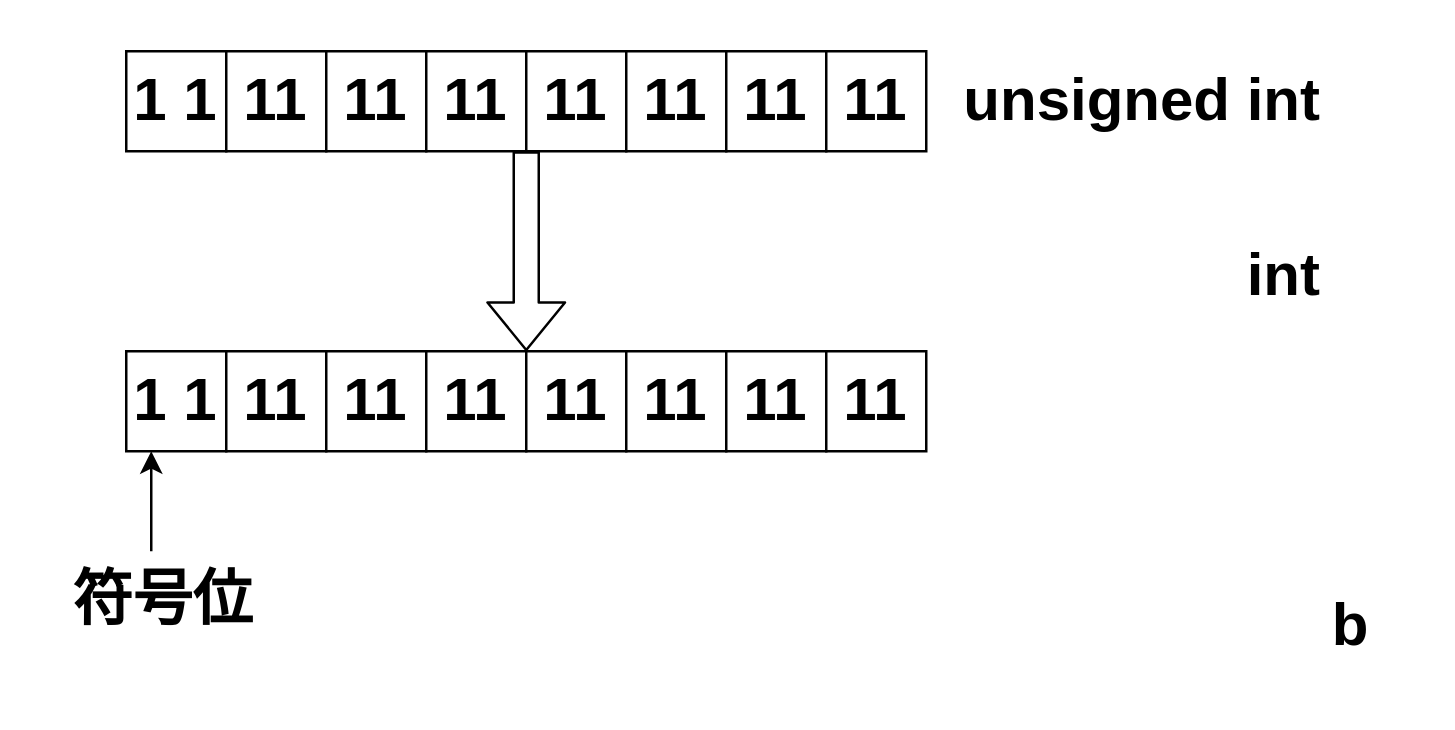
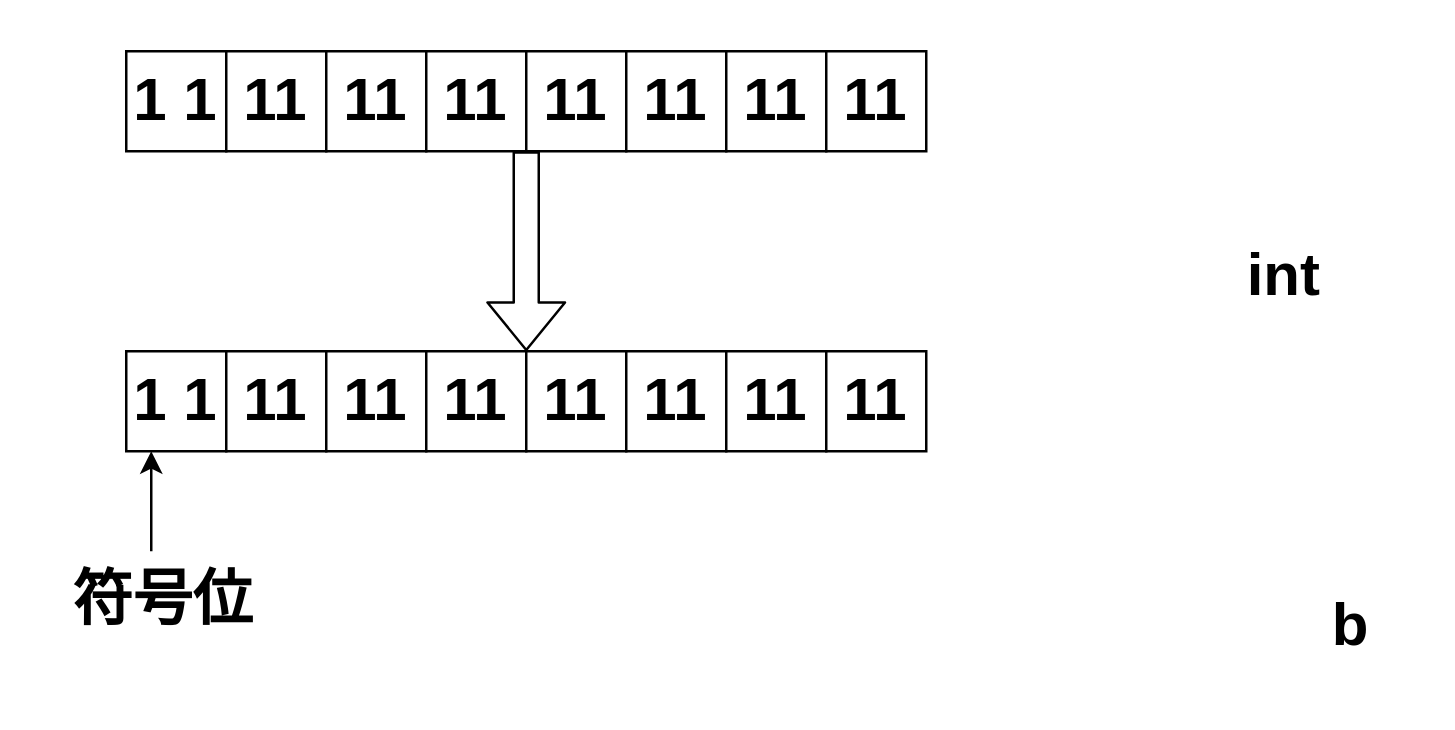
(1126, 101) -> none
